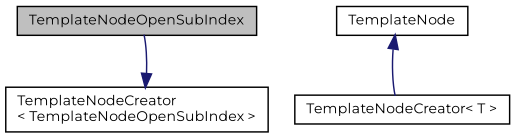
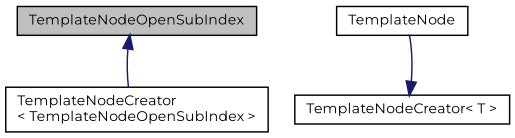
(146, 54) -> (127, 68)
(393, 73) -> (412, 58)
